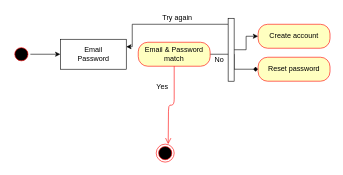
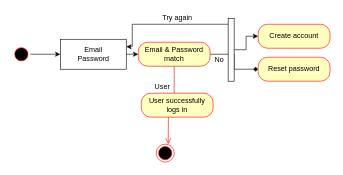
none -> (132, 54)
(163, 87) -> (163, 87)
none -> (177, 105)
